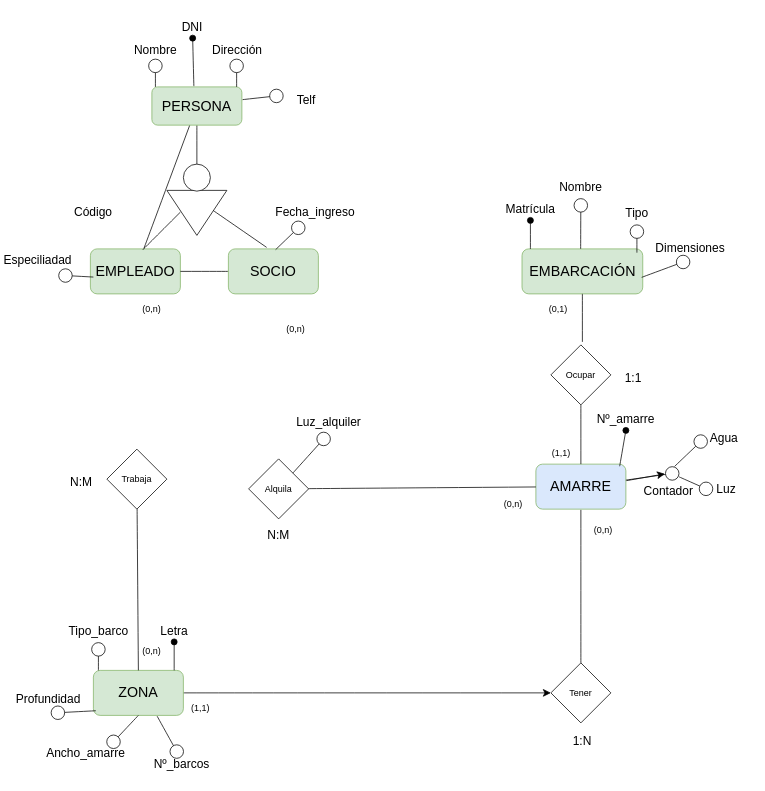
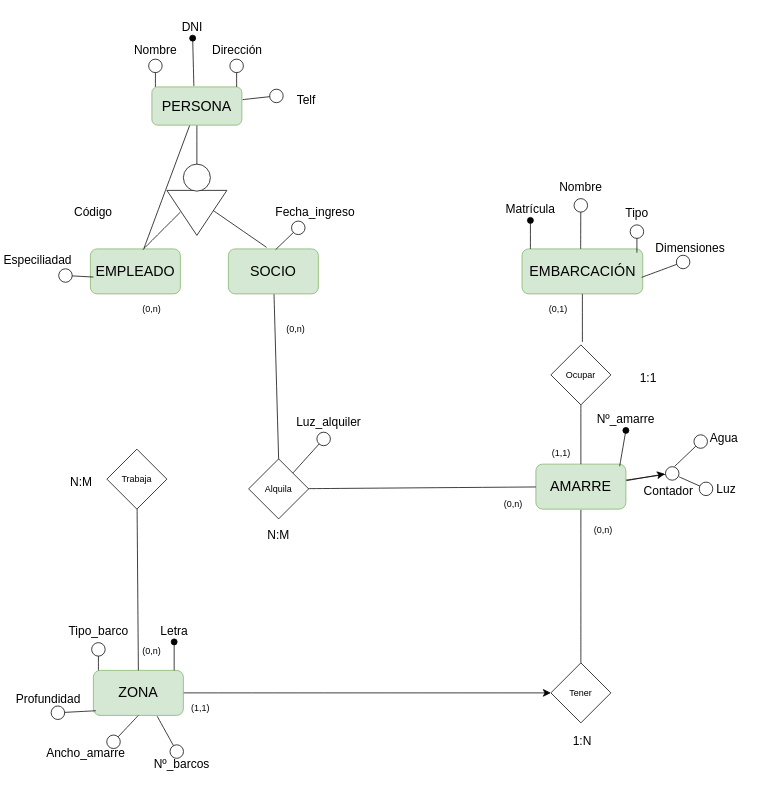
(204, 271) -> (276, 378)
(633, 378) -> (648, 378)
(581, 486) -> (581, 486)
